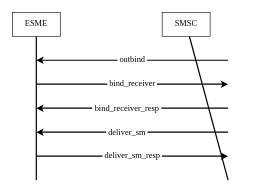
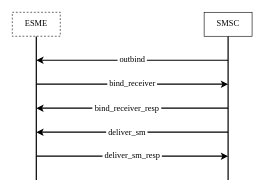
(36, 24) -> (36, 24)
(186, 24) -> (228, 24)
